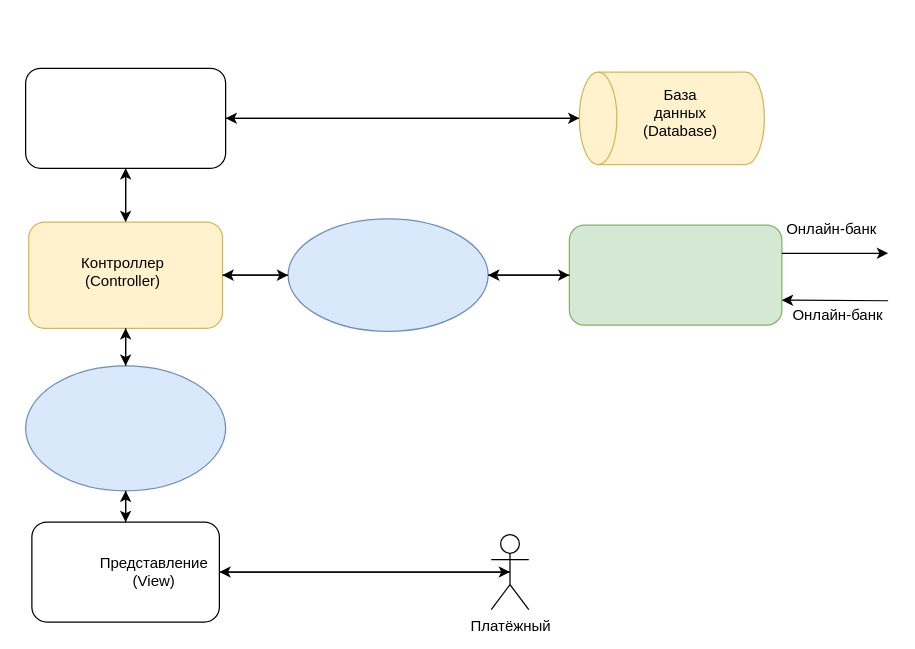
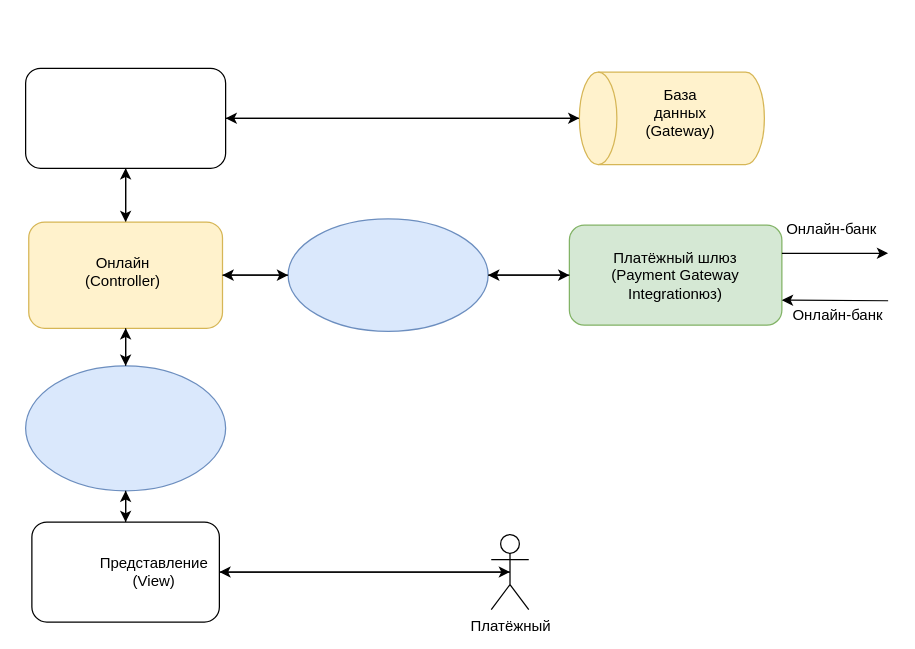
(681, 113) -> (681, 113)
(123, 272) -> (123, 272)
none -> (676, 275)
